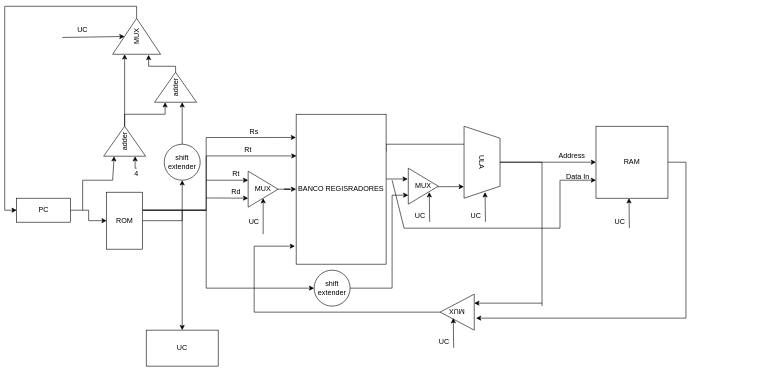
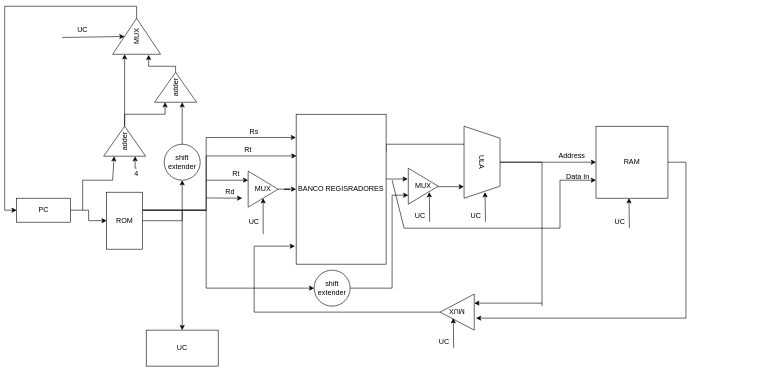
(236, 192) -> (230, 192)
